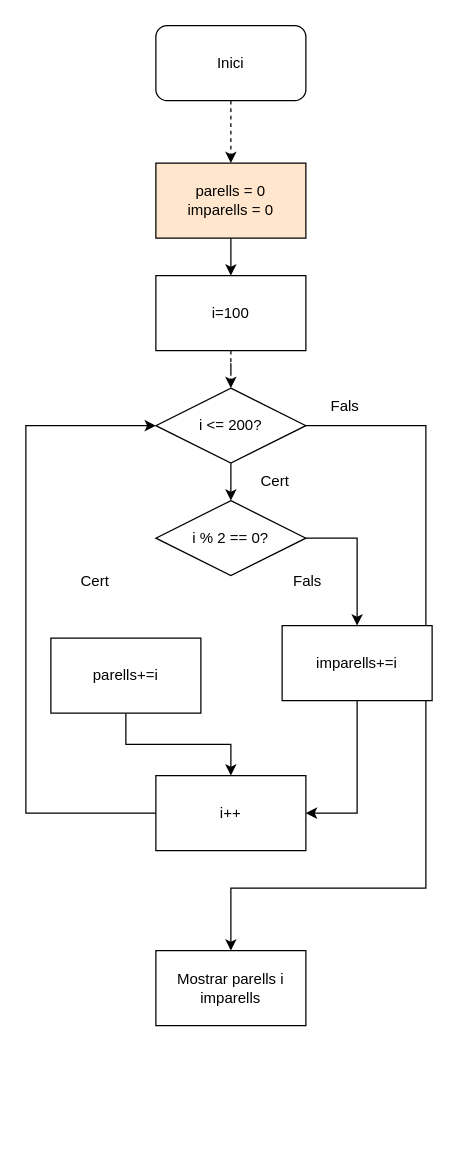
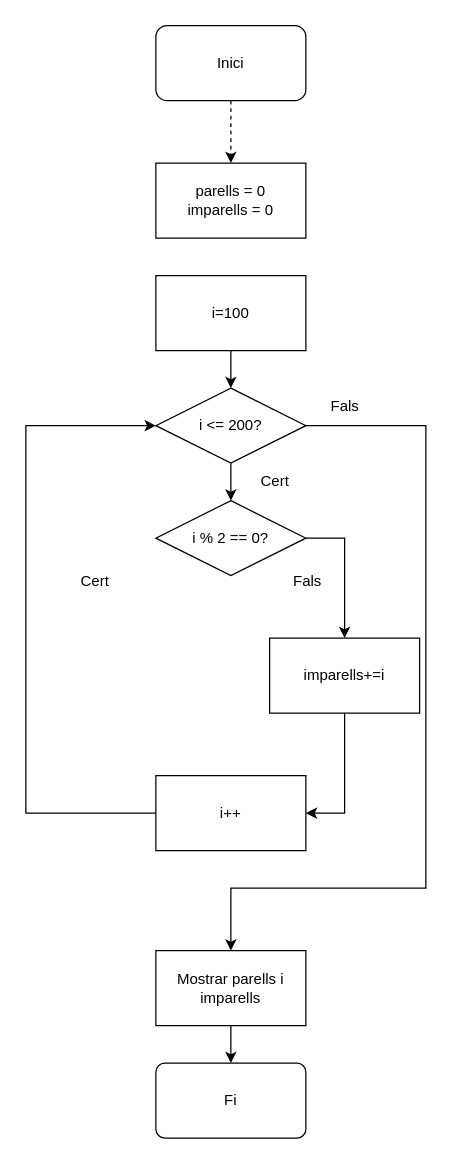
(231, 201) -> (231, 201)
(231, 252) -> none
(231, 358) -> (231, 358)
(357, 663) -> (344, 676)
(126, 676) -> none
(174, 744) -> none
none -> (231, 1049)
none -> (231, 1101)
